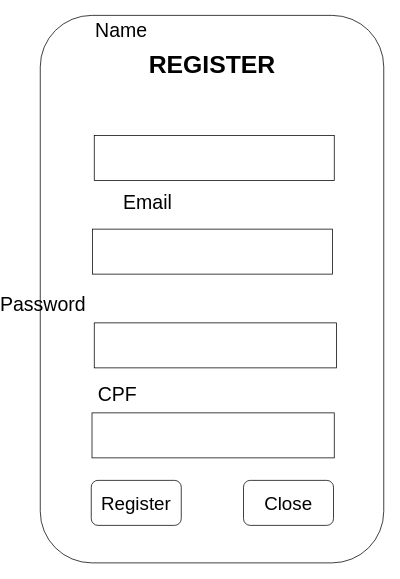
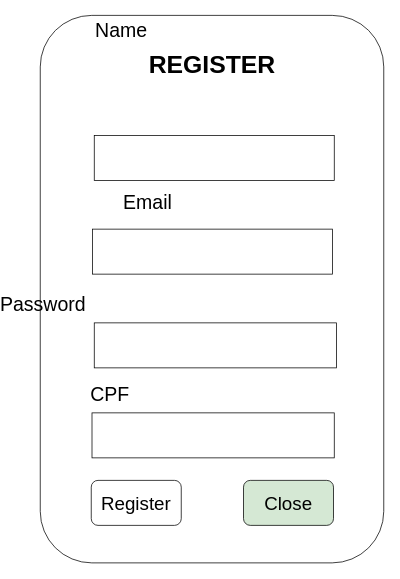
(221, 394) -> (213, 394)
(288, 503) -> (288, 503)
